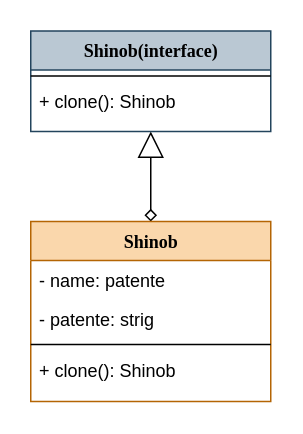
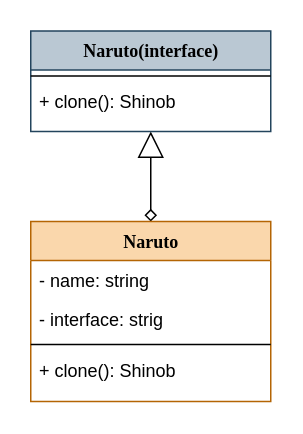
(152, 52) -> (152, 52)
(152, 243) -> (152, 243)
(108, 282) -> (101, 282)
(111, 321) -> (119, 321)
